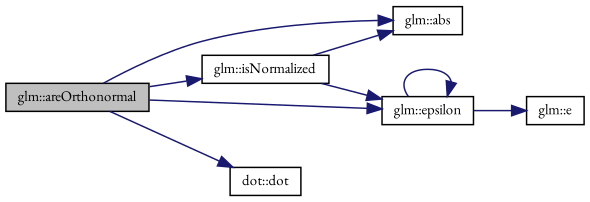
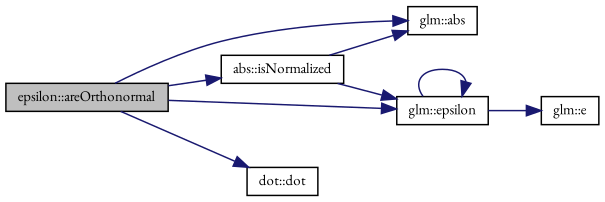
(266, 69) -> (282, 69)
(77, 97) -> (87, 97)
